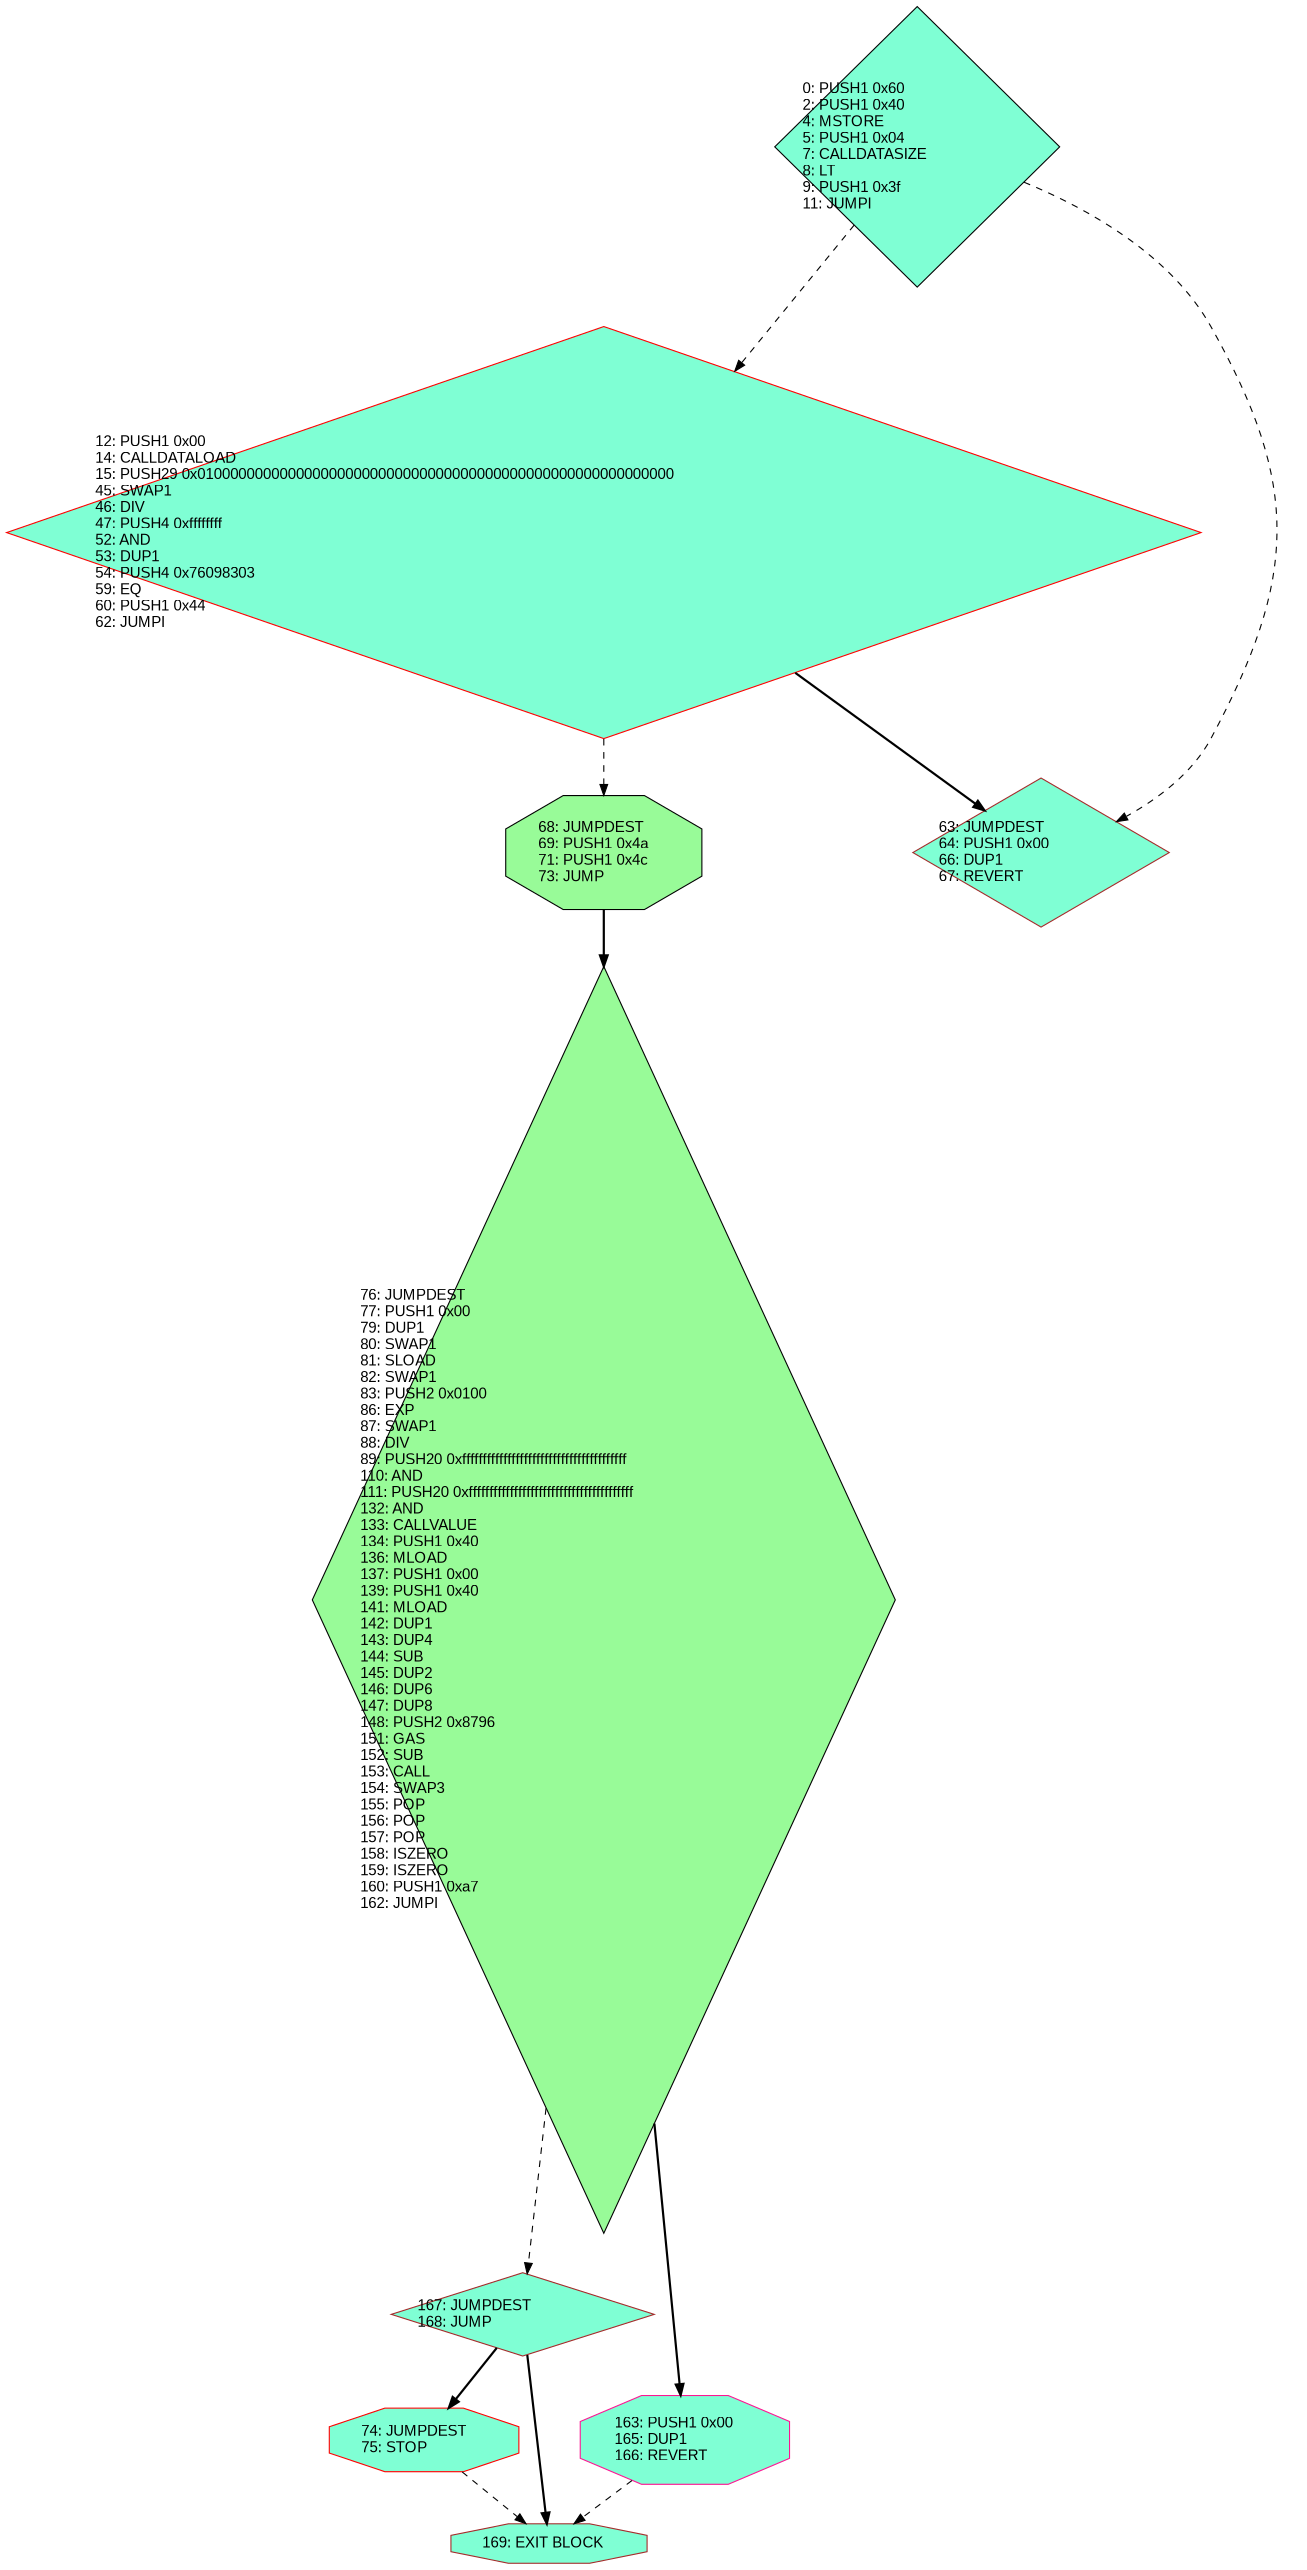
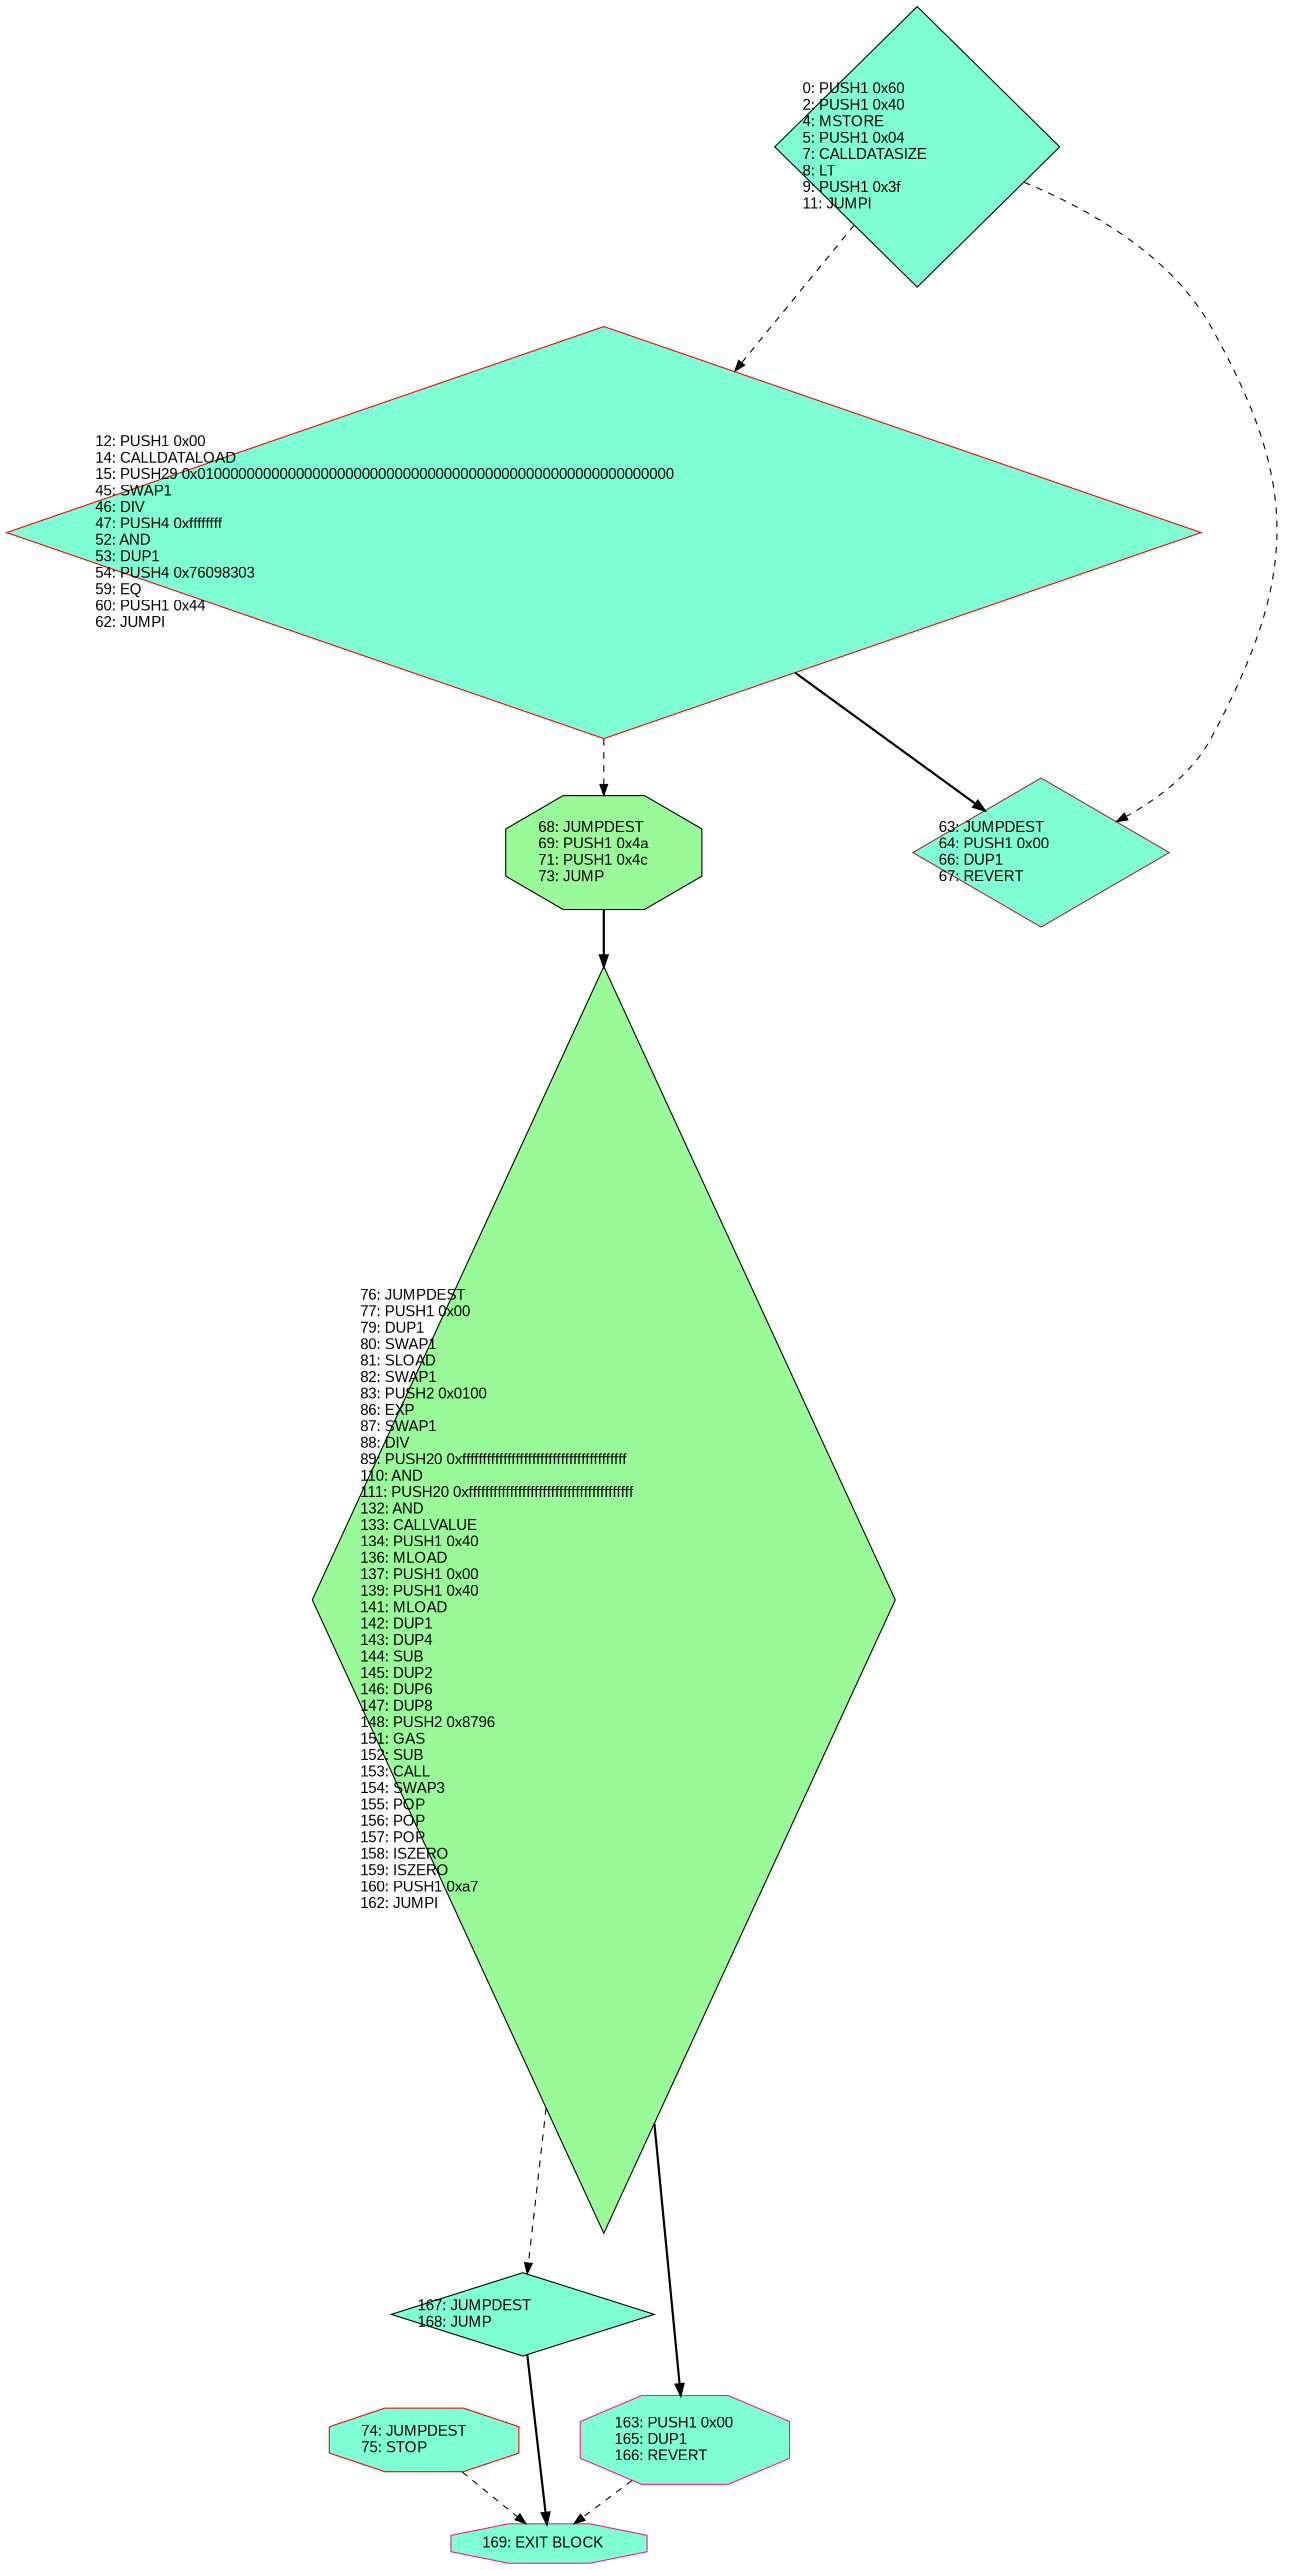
(523, 2314) -> (523, 2314)
(476, 2373) -> none
(549, 2544) -> (549, 2544)
